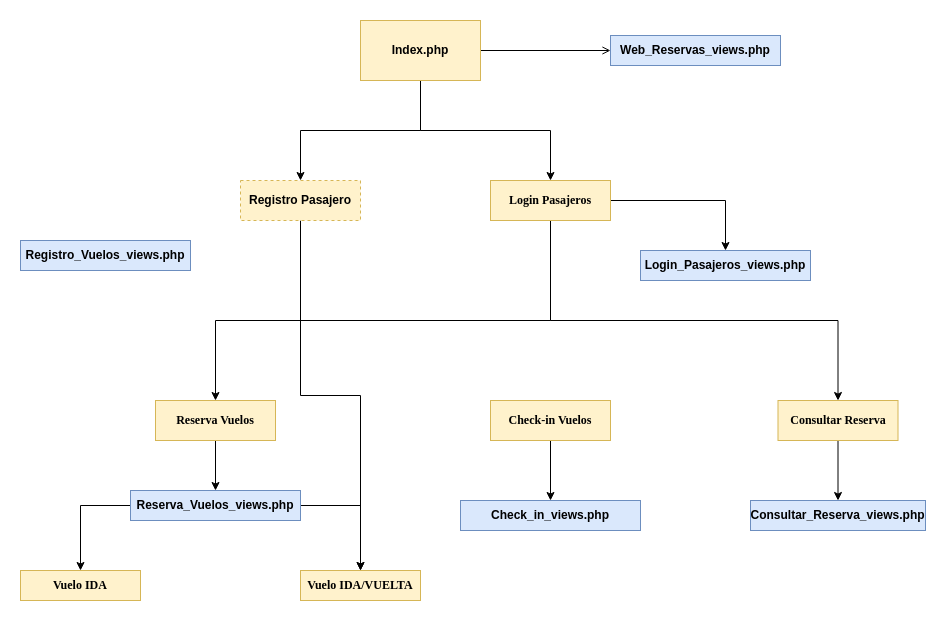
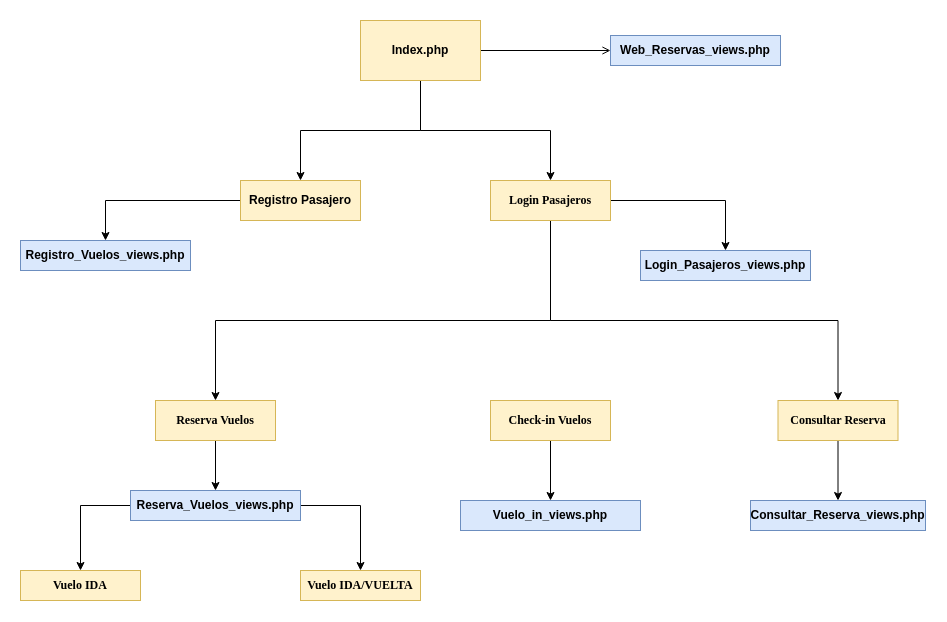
(301, 201) -> (301, 201)
(301, 392) -> (157, 201)
(551, 516) -> (551, 516)
